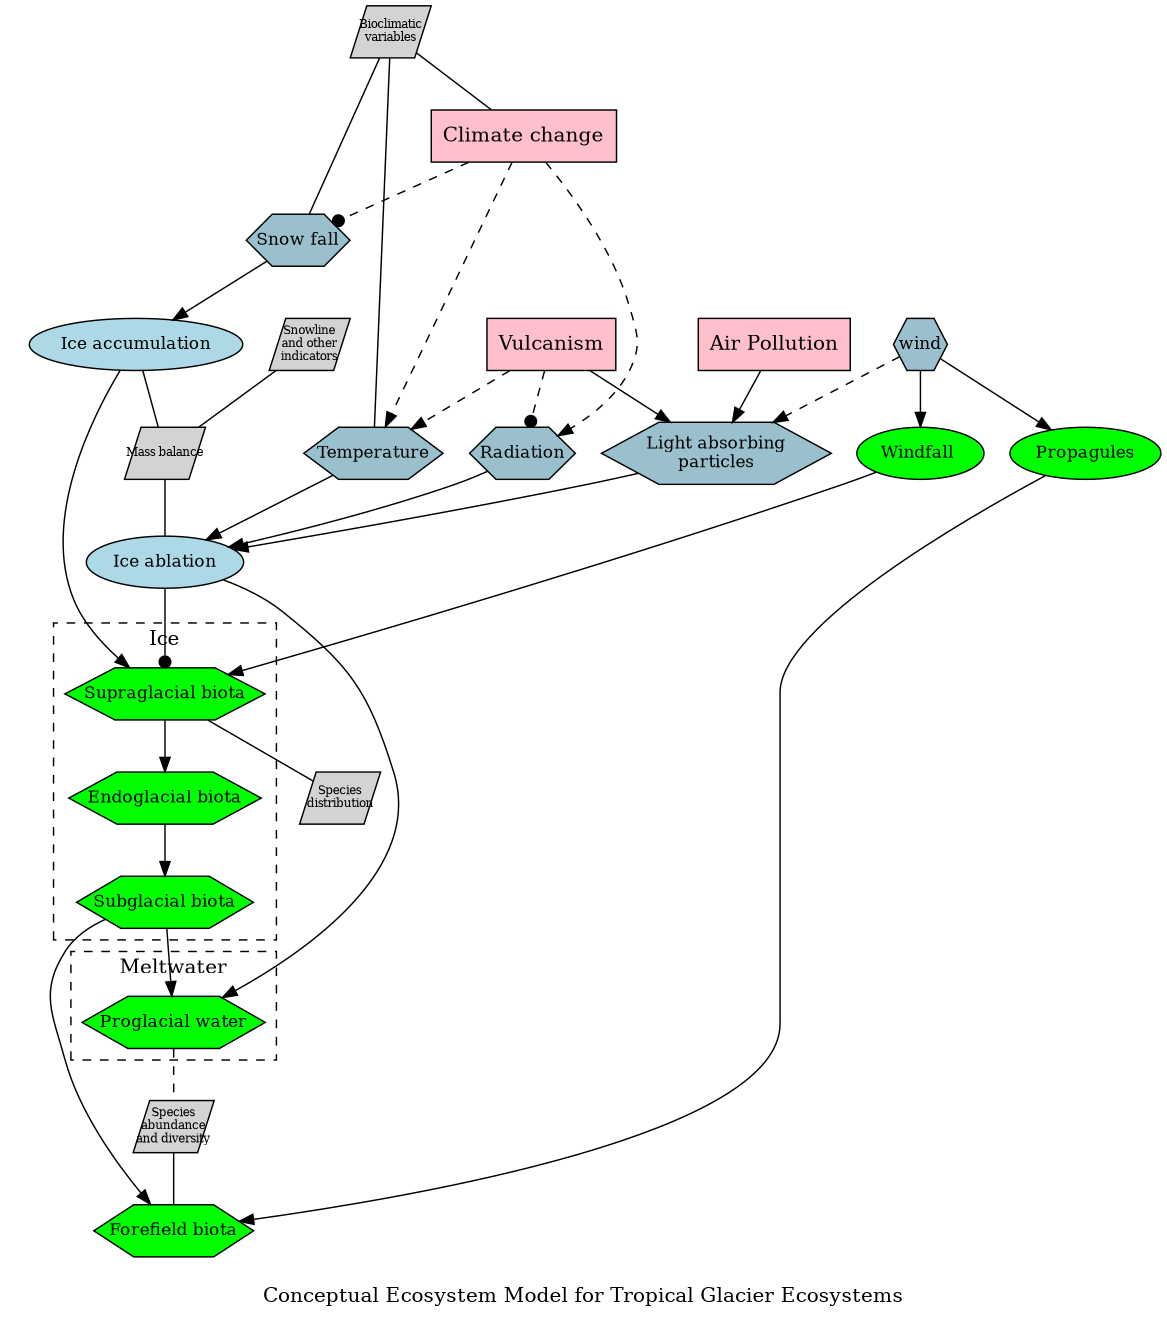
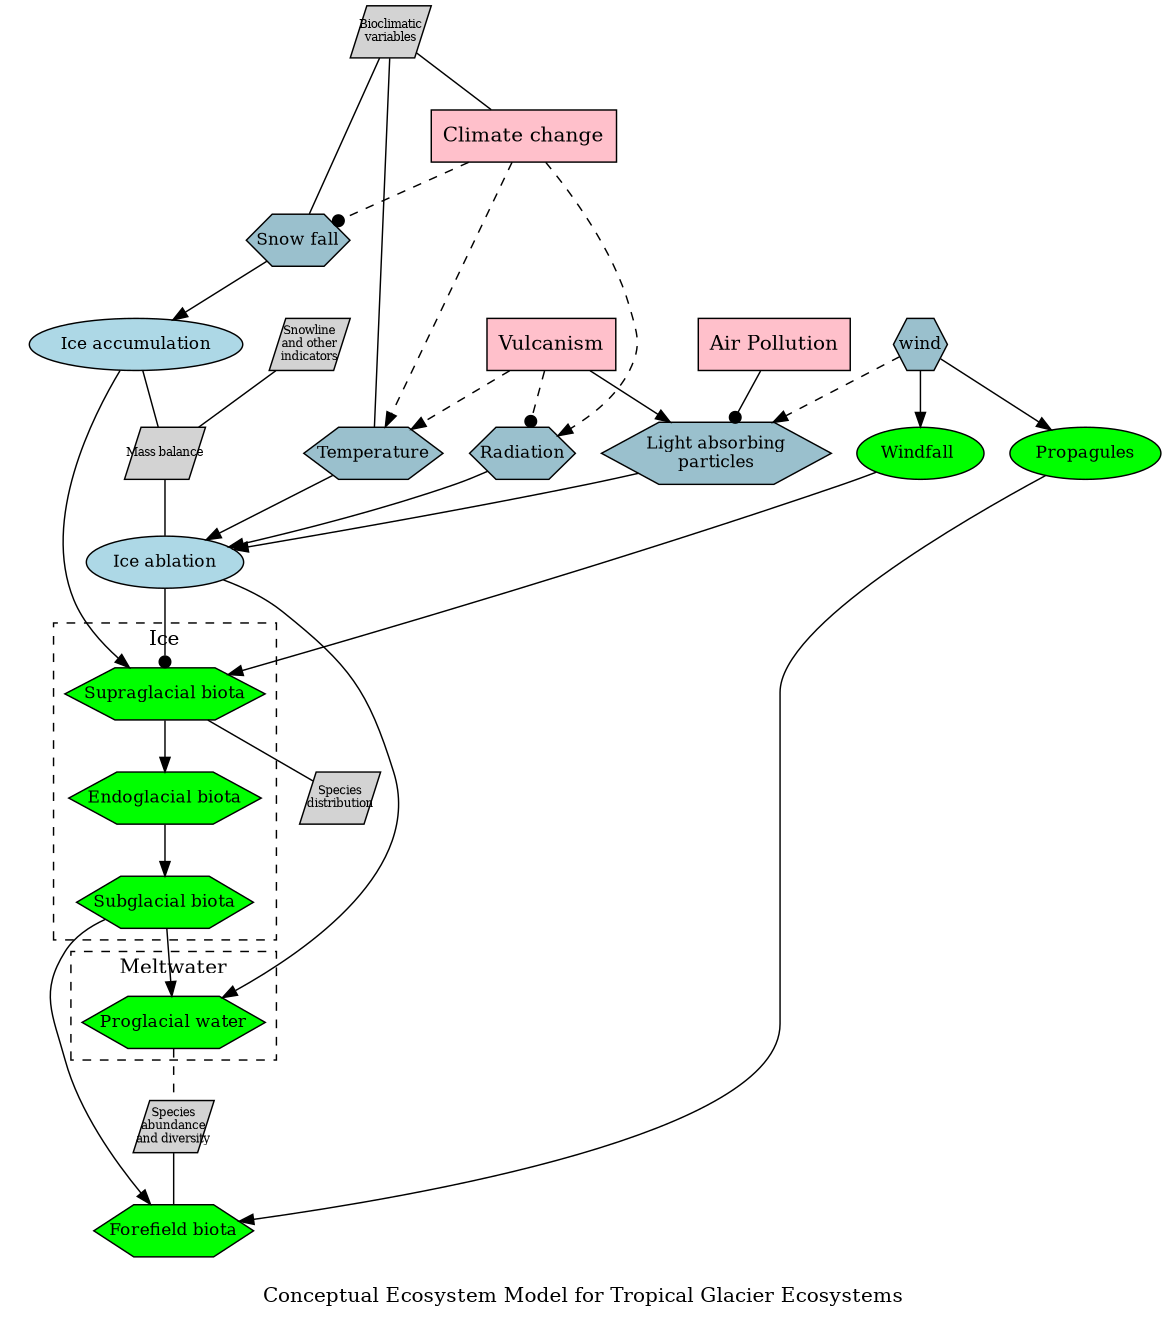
(750, 390) -> (749, 392)
